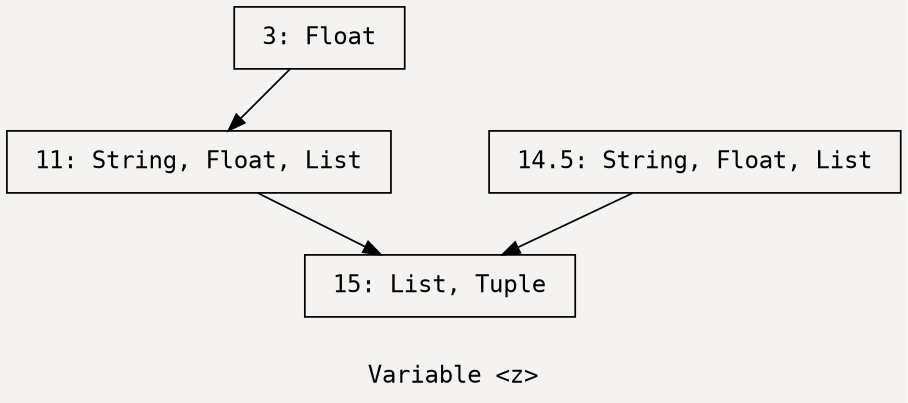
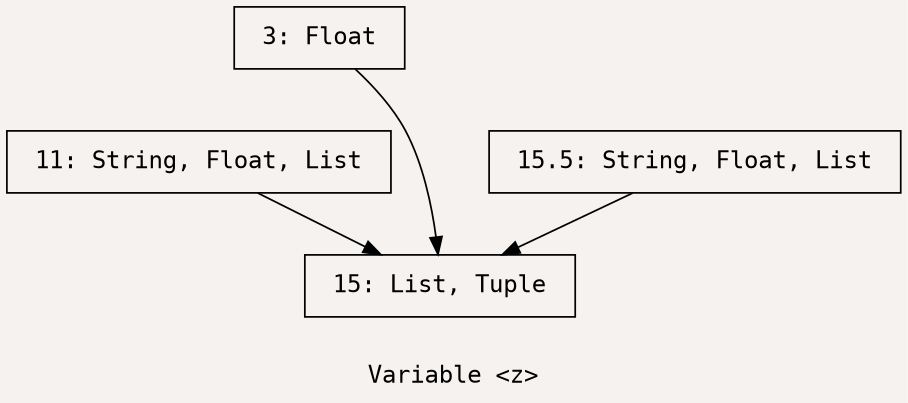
(265, 94) -> (412, 145)
(695, 162) -> (695, 162)
